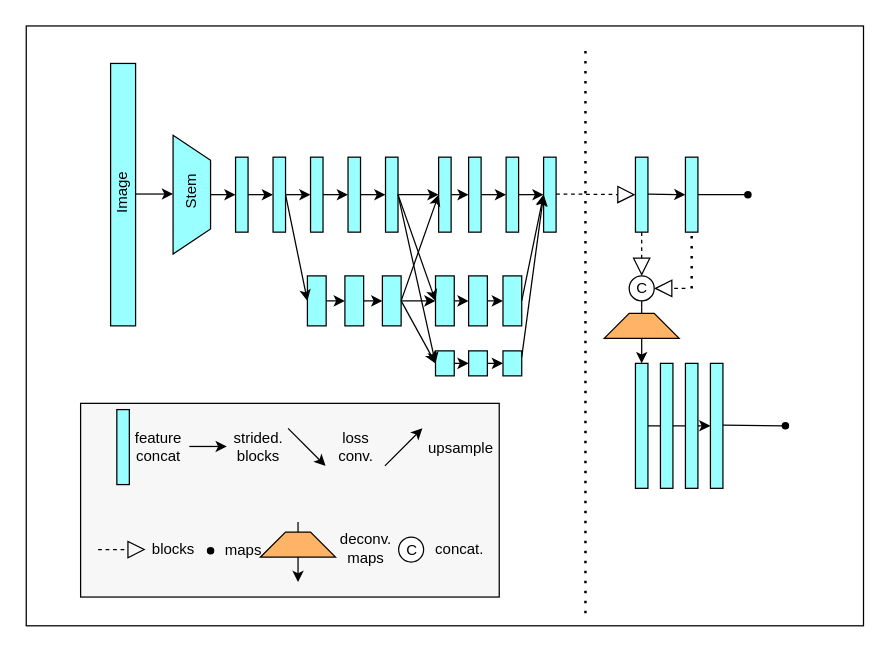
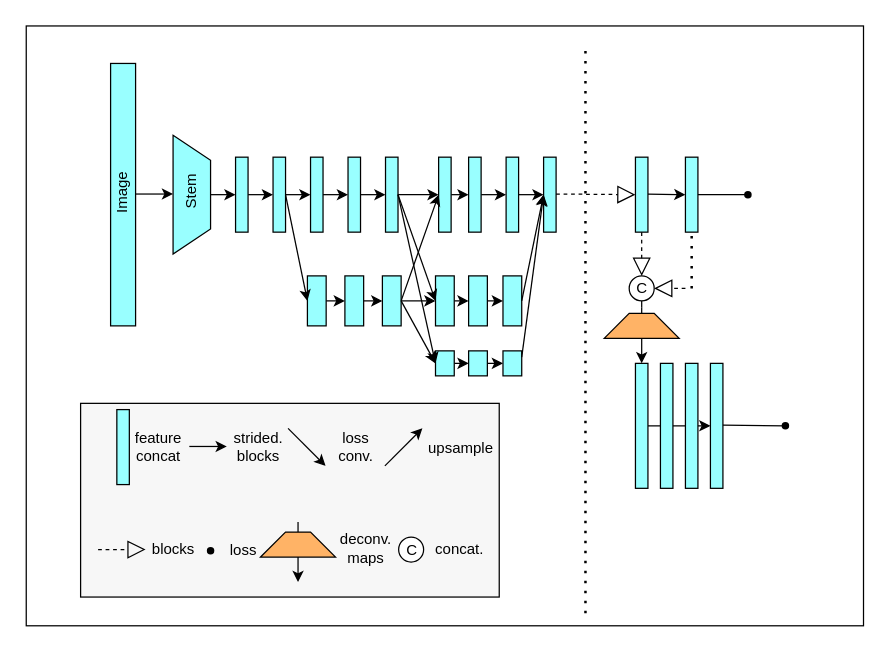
(244, 551) -> (244, 551)
